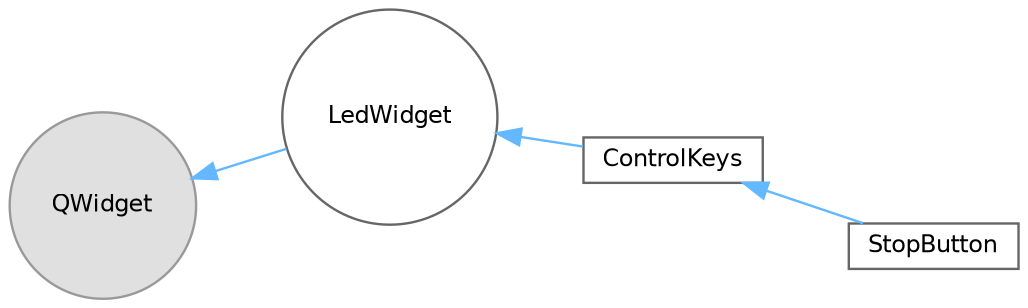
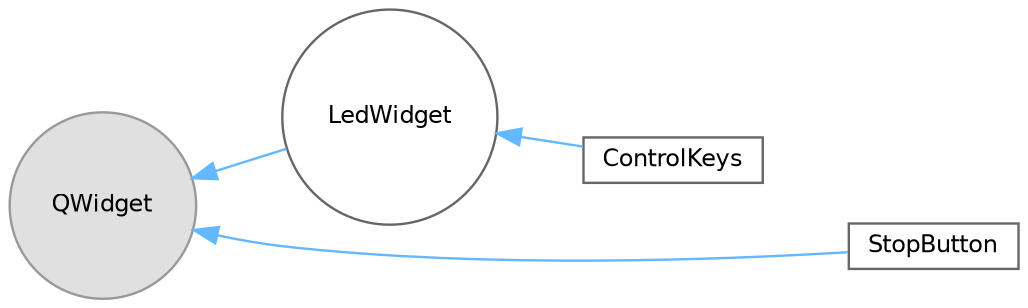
(815, 207) -> (532, 260)
